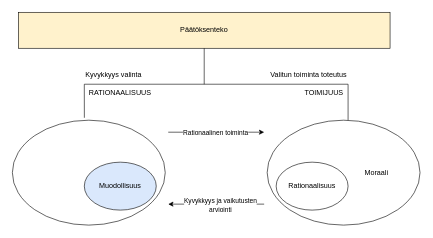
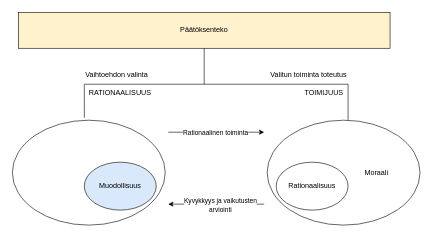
(117, 75) -> (120, 75)
